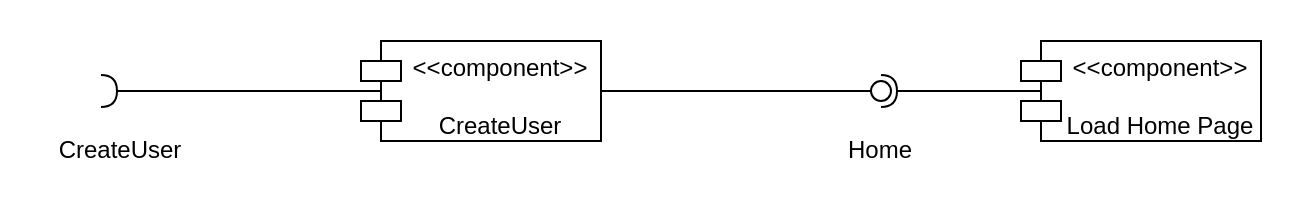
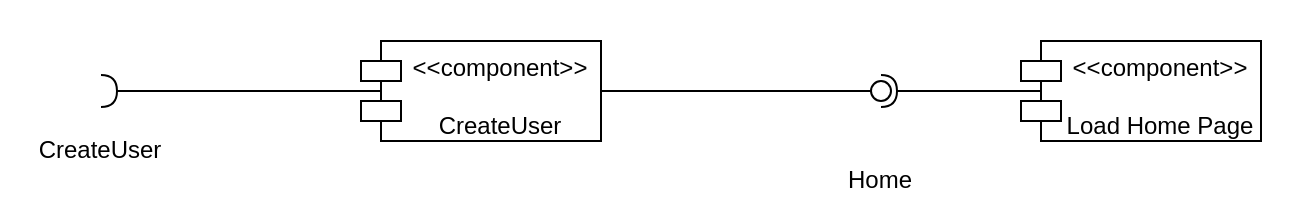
(121, 151) -> (101, 151)
(881, 151) -> (881, 181)
